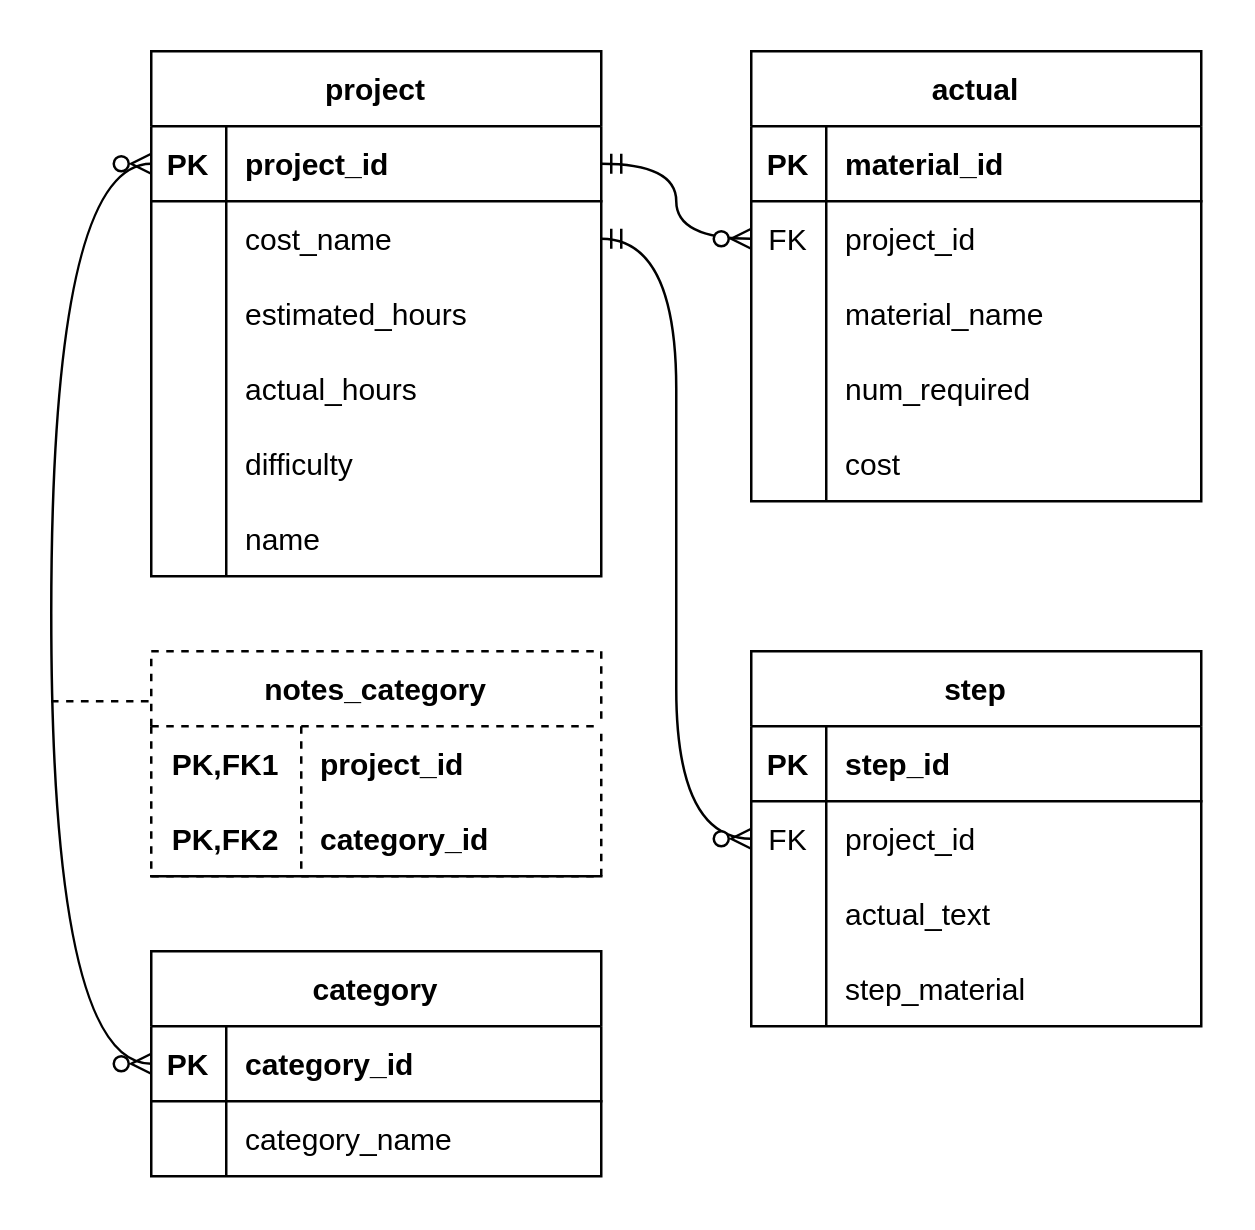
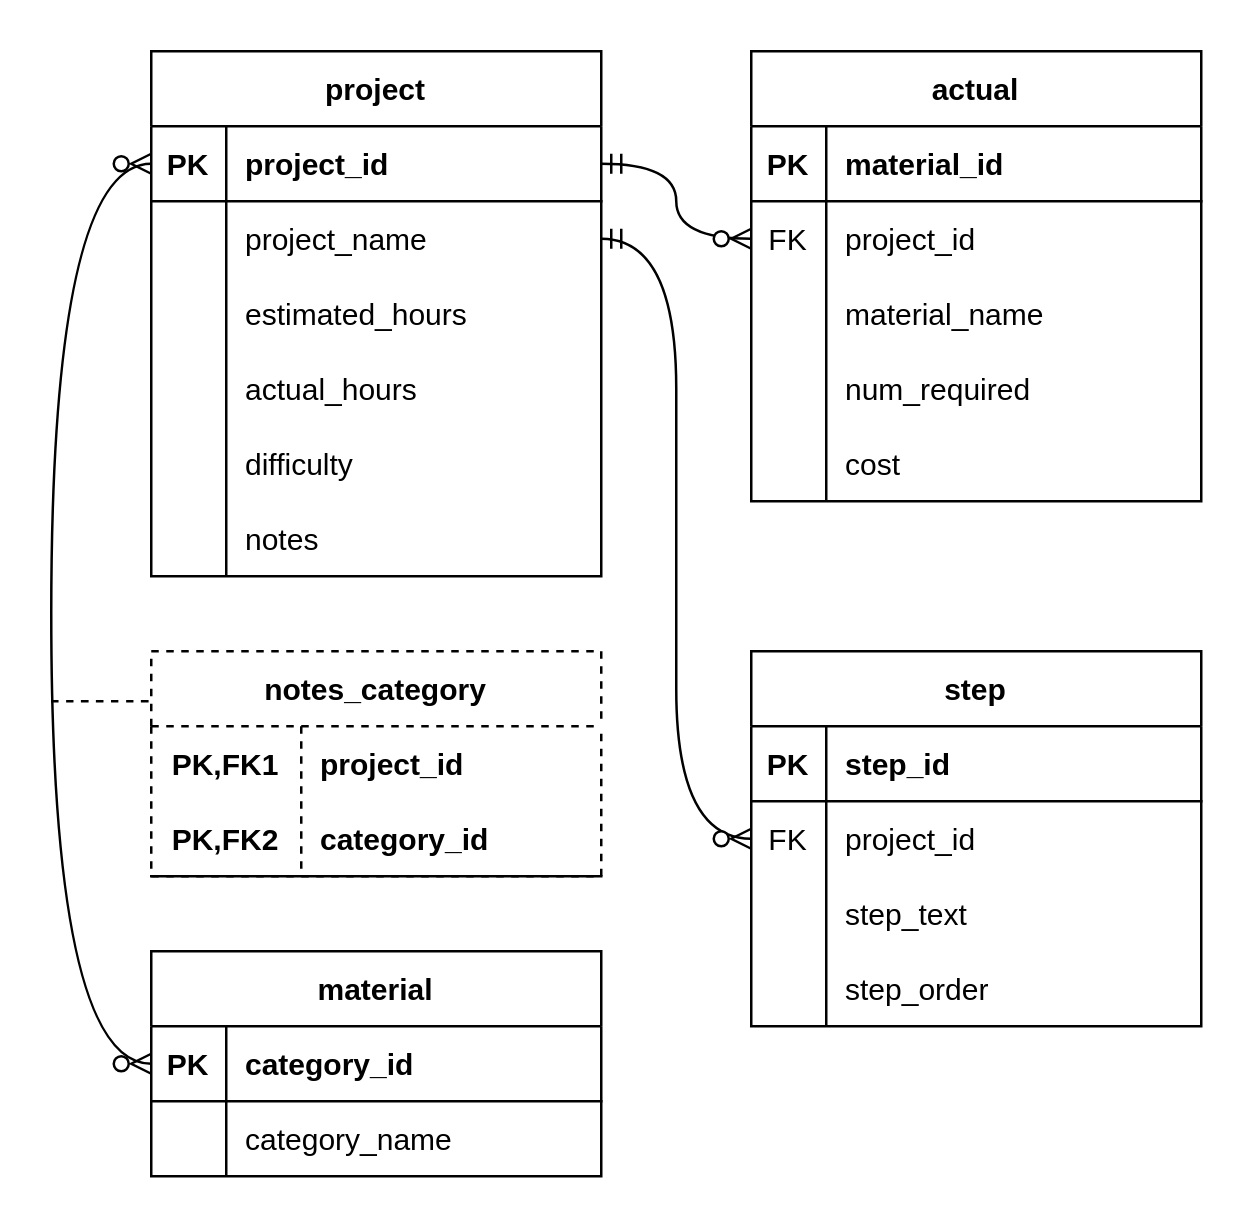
(321, 240) -> (346, 240)
(279, 540) -> (287, 540)
(934, 915) -> (921, 915)
(375, 990) -> (375, 990)
(946, 990) -> (929, 990)
